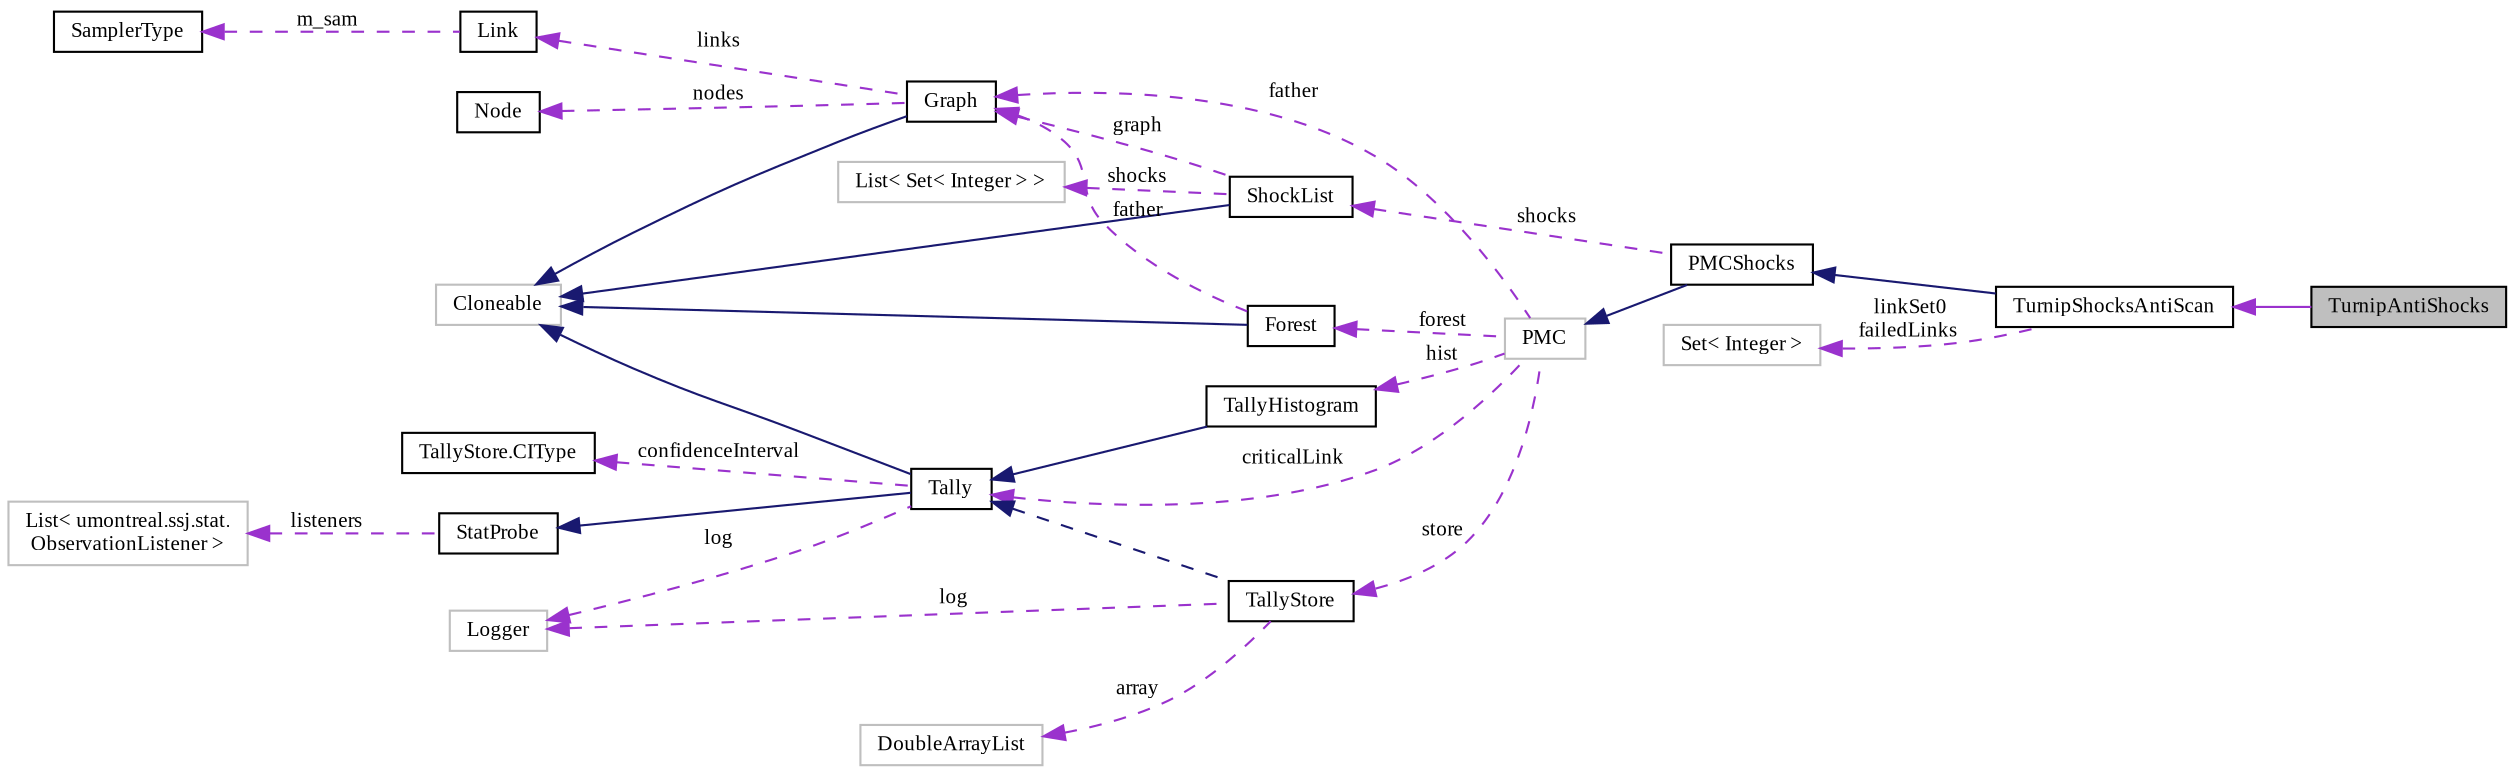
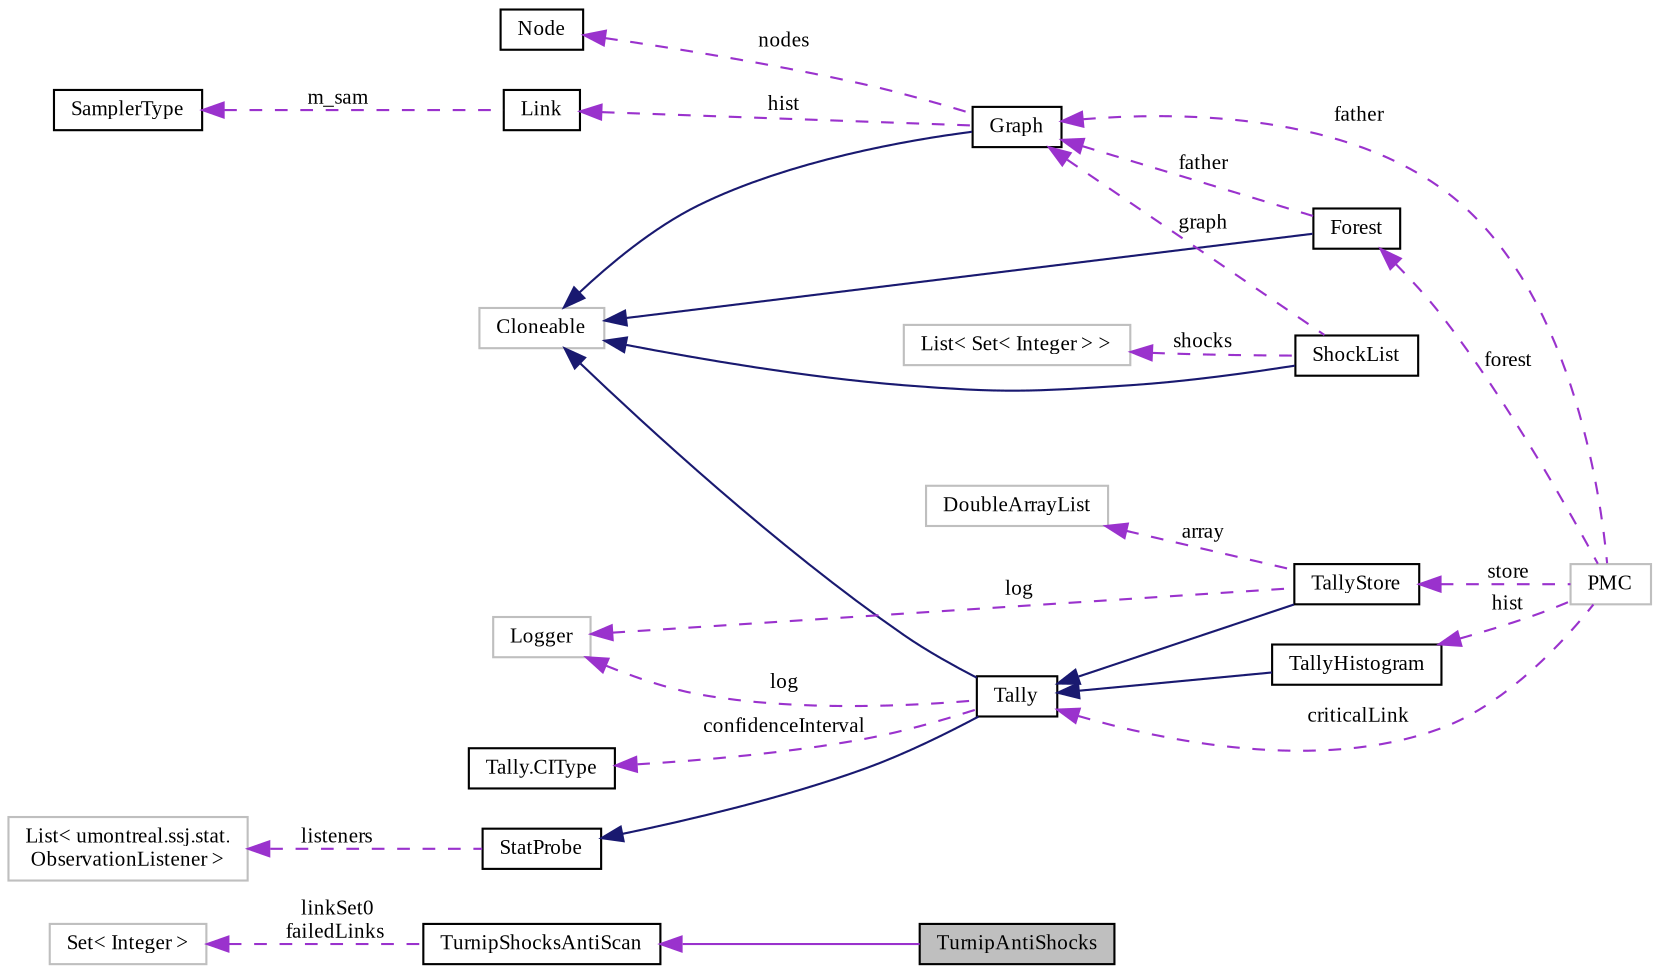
(716, 41) -> (782, 105)
(1742, 265) -> none
(498, 453) -> (542, 768)
(1121, 545) -> (1186, 641)
